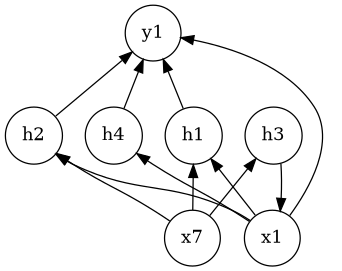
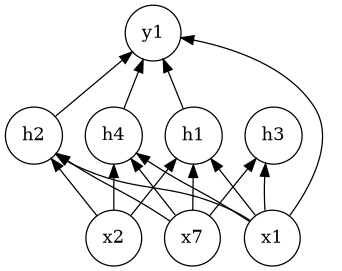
(282, 181) -> (264, 194)
none -> (162, 198)
none -> (114, 238)
